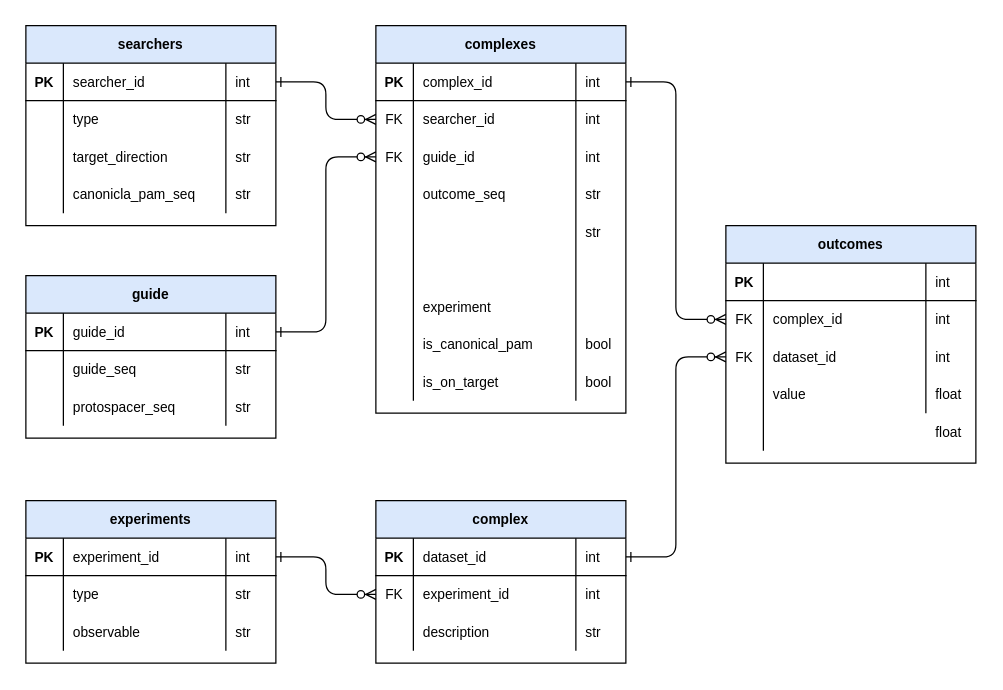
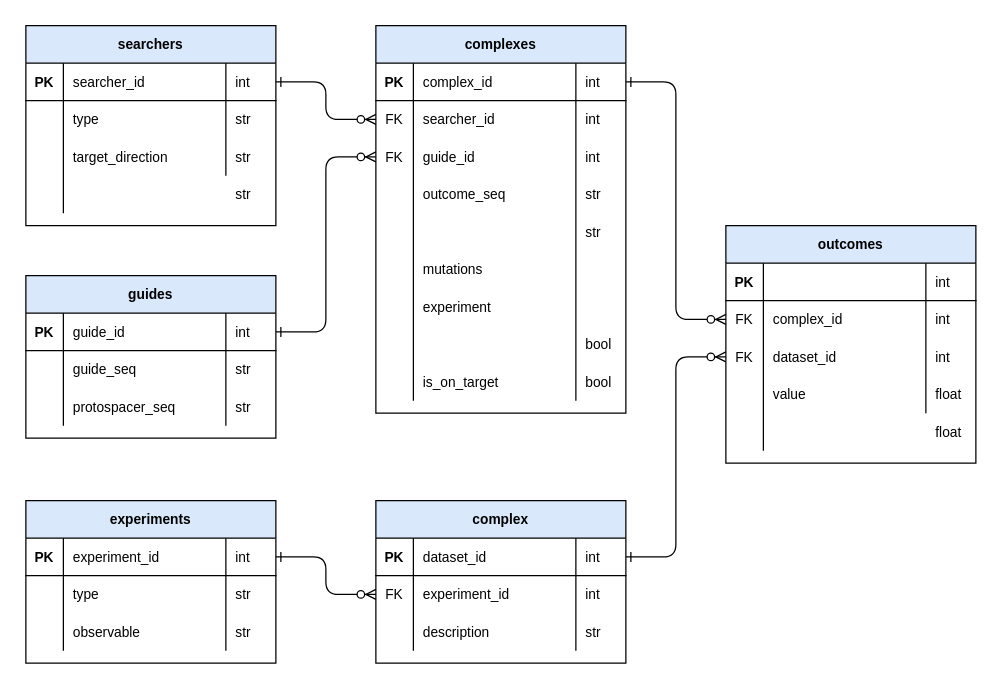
(144, 194) -> none
none -> (494, 269)
(150, 295) -> (150, 295)
(494, 344) -> none
